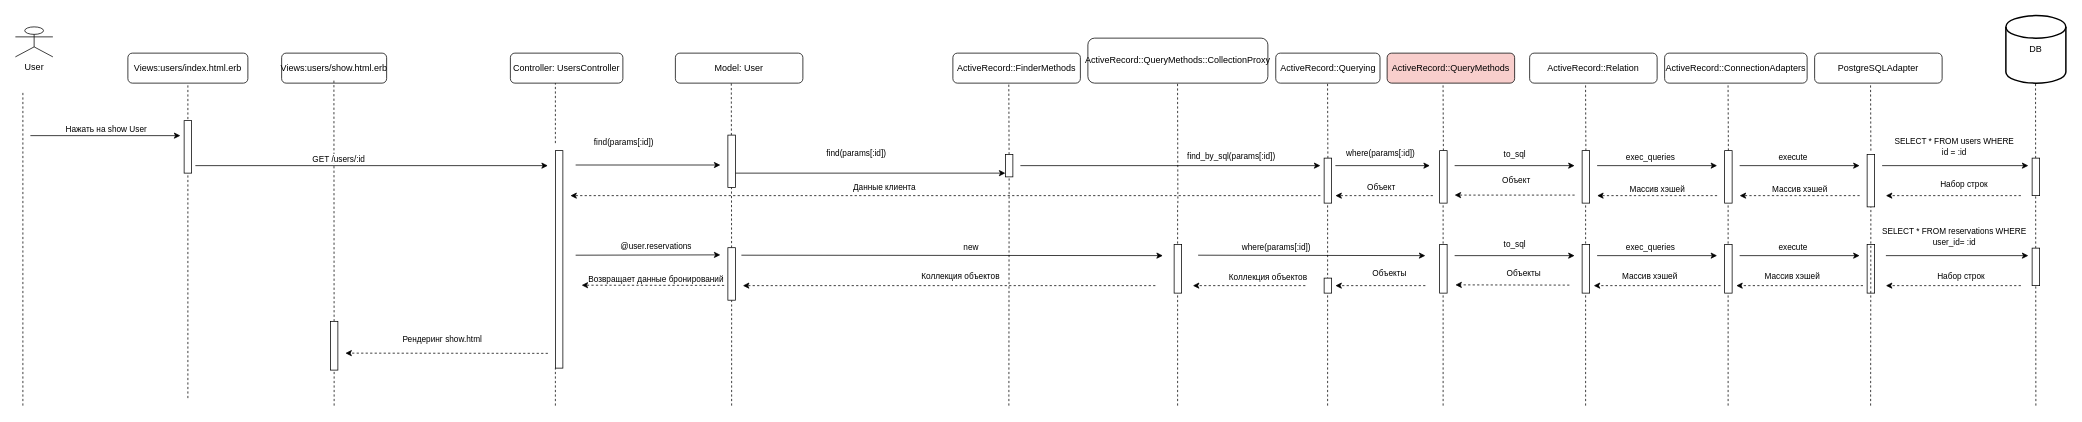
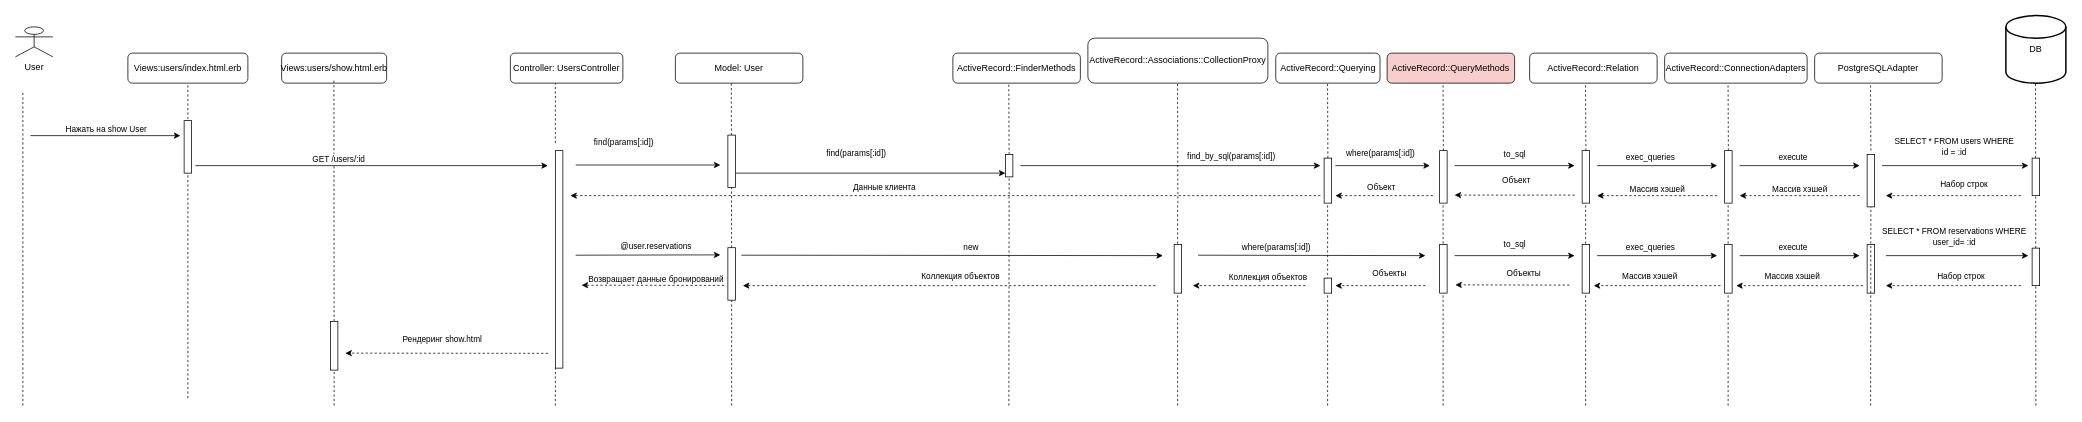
(1178, 60) -> (1178, 60)
